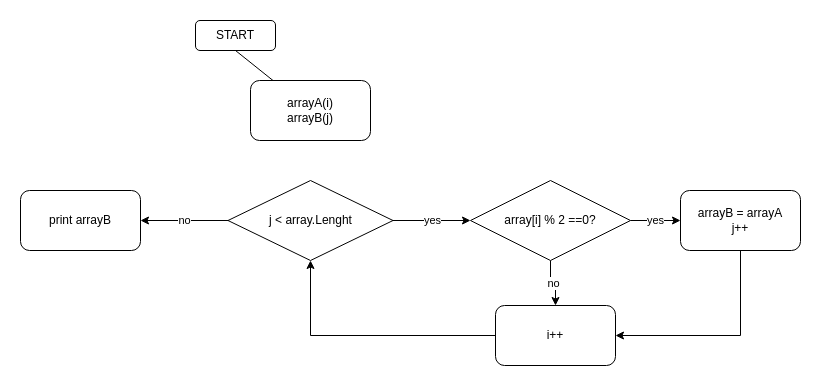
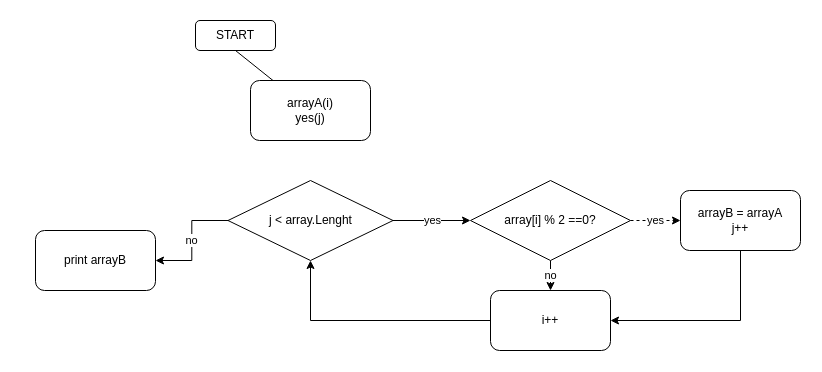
(311, 111) -> (311, 111)
(81, 221) -> (96, 261)
(640, 221) -> (640, 221)
(556, 336) -> (551, 321)
